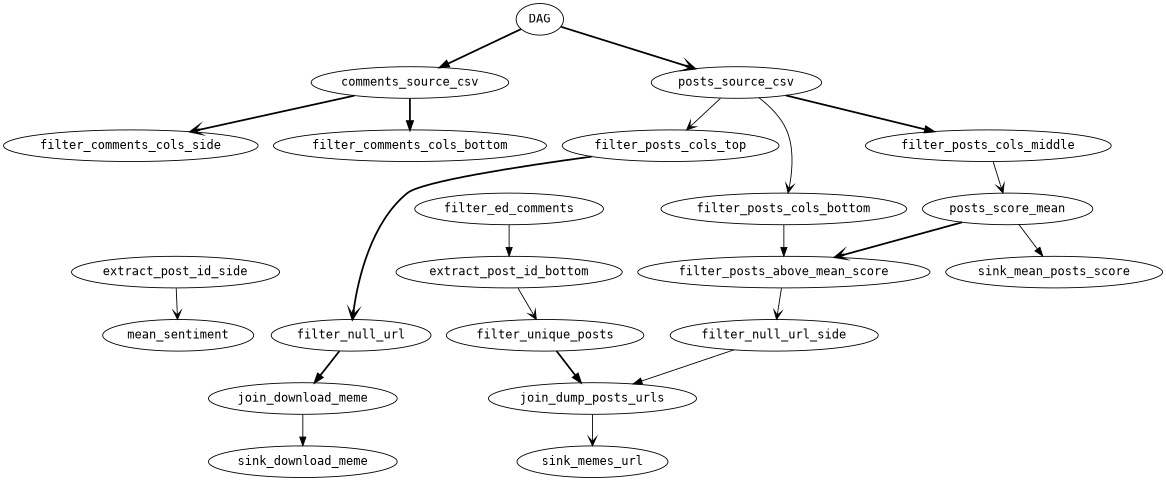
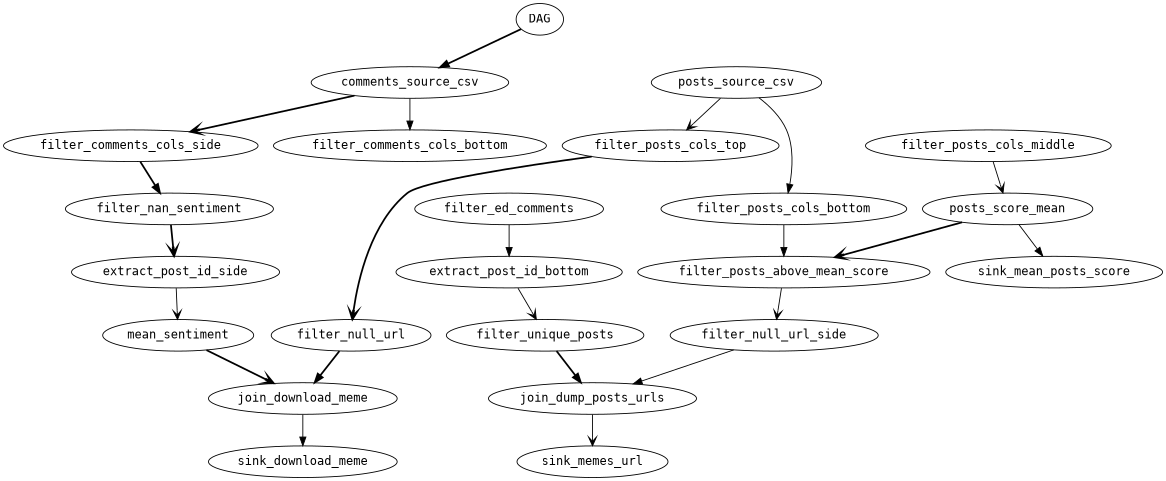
(624, 46) -> none
(410, 110) -> (410, 110)
(856, 112) -> none
(789, 136) -> (789, 136)
none -> (169, 209)
none -> (236, 365)
